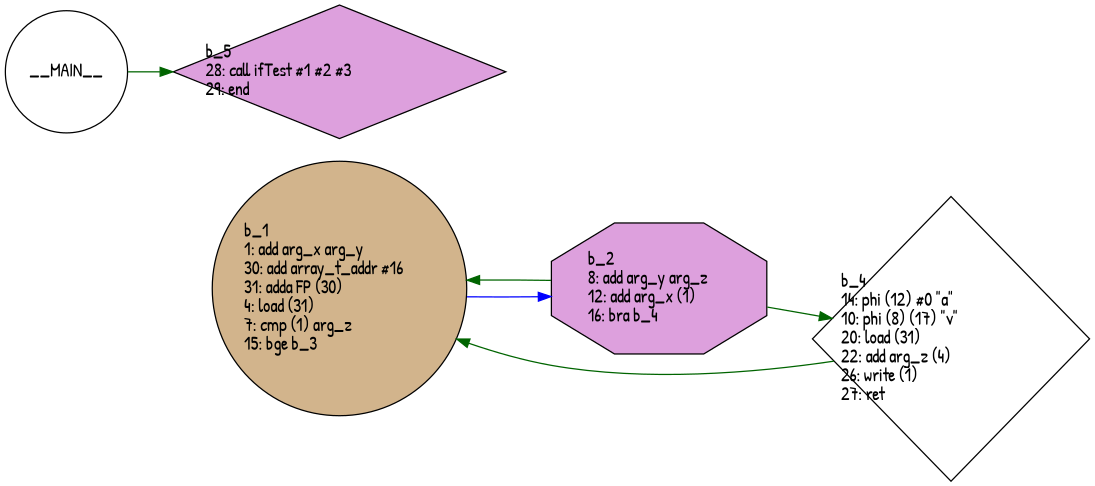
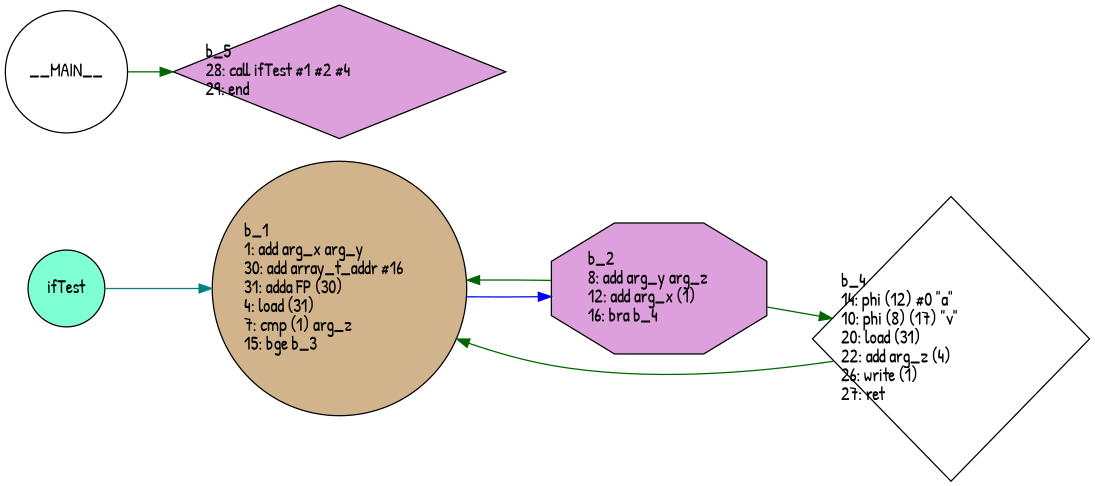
(339, 72) -> (339, 72)
none -> (66, 288)
